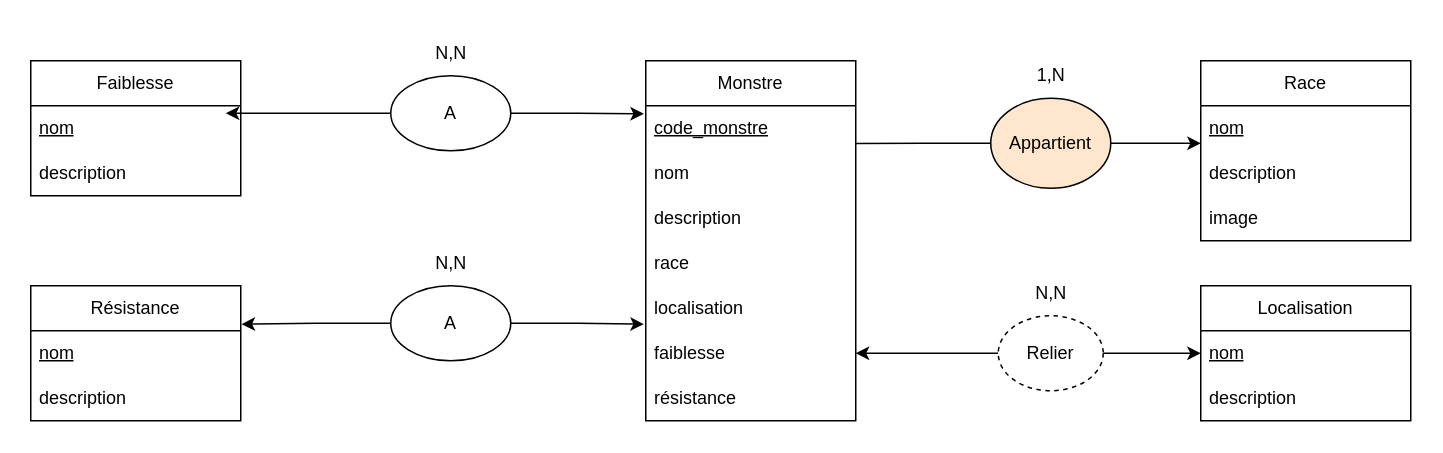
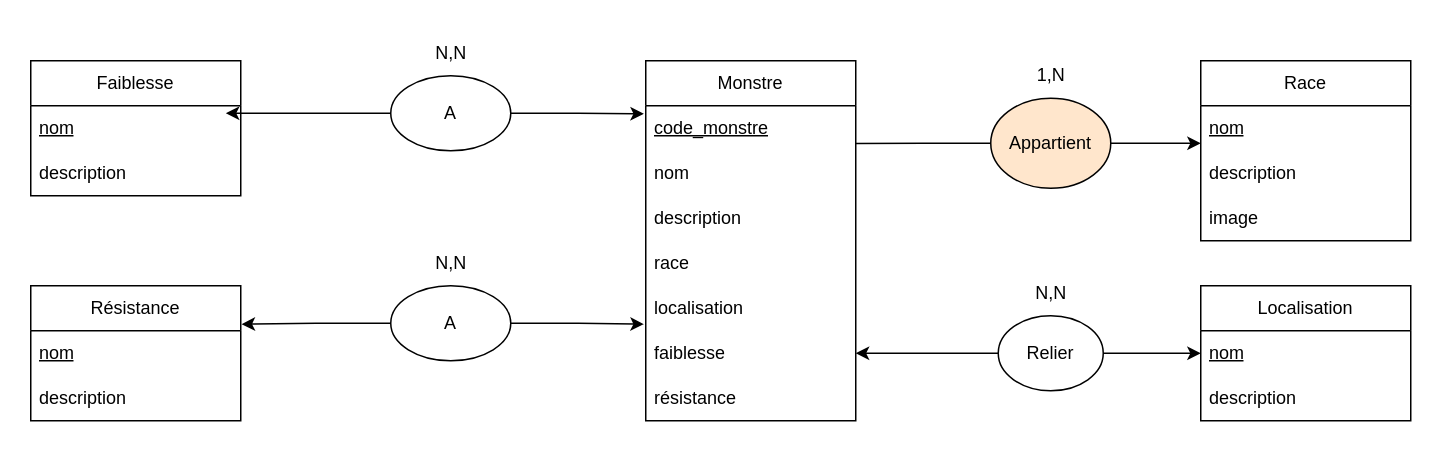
(1051, 353) -> (1051, 353)
